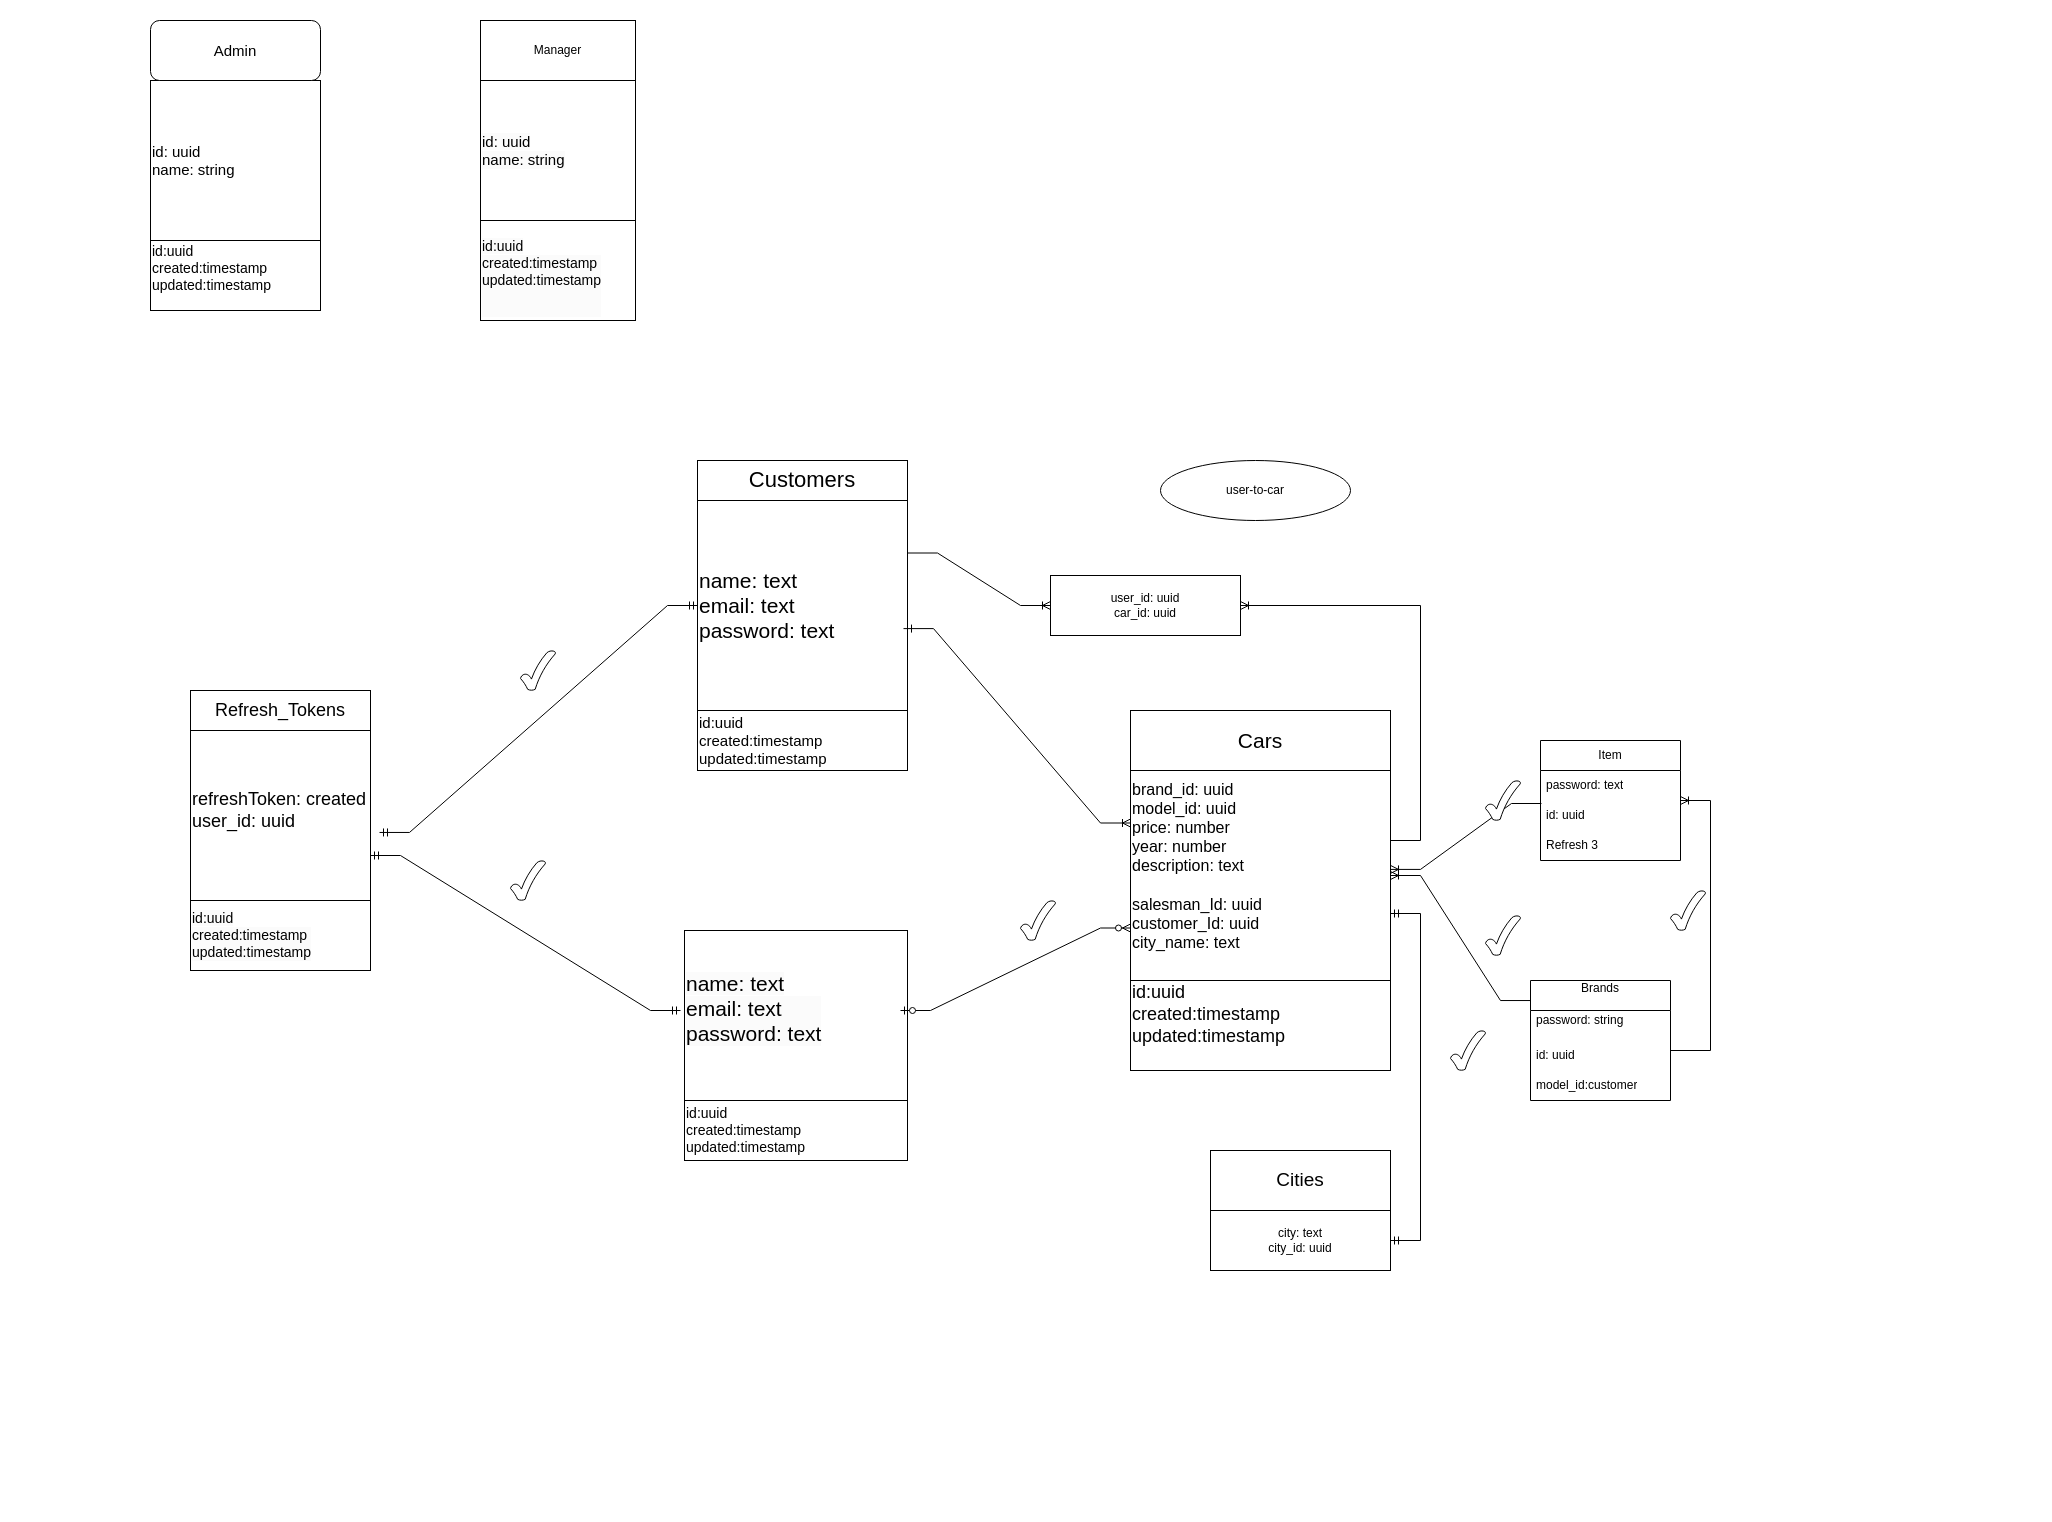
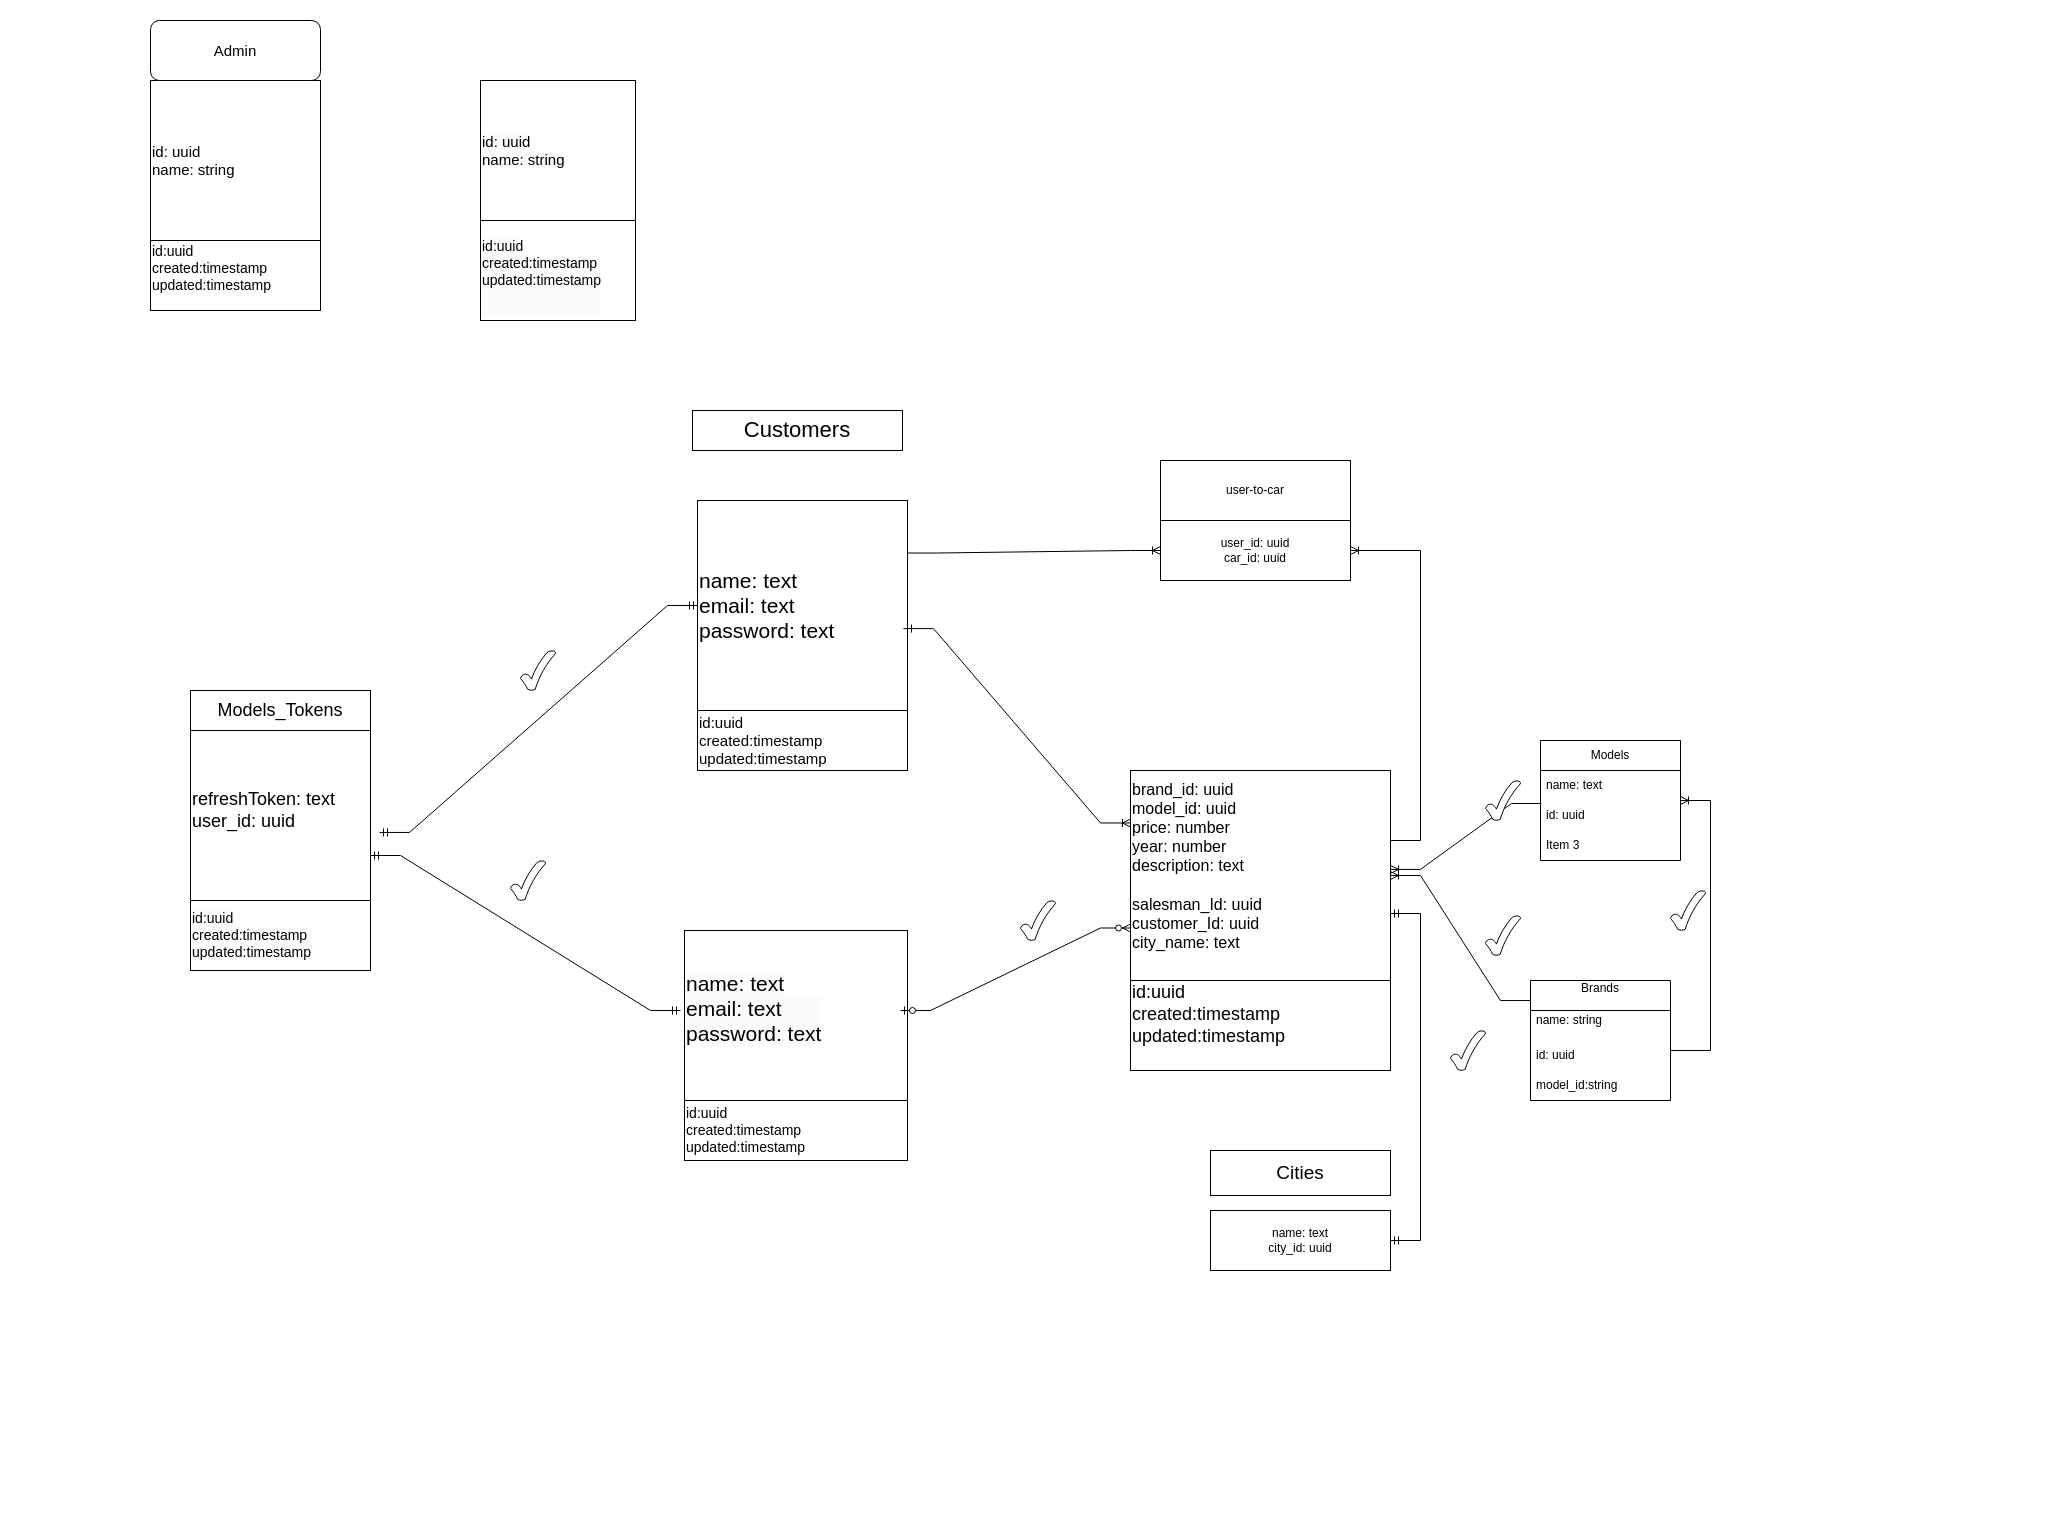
(558, 51) -> none
(803, 481) -> (798, 431)
(1256, 491) -> (1256, 491)
(1146, 606) -> (1256, 551)
(281, 711) -> (281, 711)
(1261, 741) -> none
(1611, 756) -> (1611, 756)
(1590, 786) -> (1577, 786)
(282, 811) -> (279, 811)
(1575, 846) -> (1565, 846)
(1586, 1026) -> (1572, 1026)
(1589, 1086) -> (1581, 1086)
(1301, 1181) -> (1301, 1173)
(1301, 1241) -> (1301, 1241)
